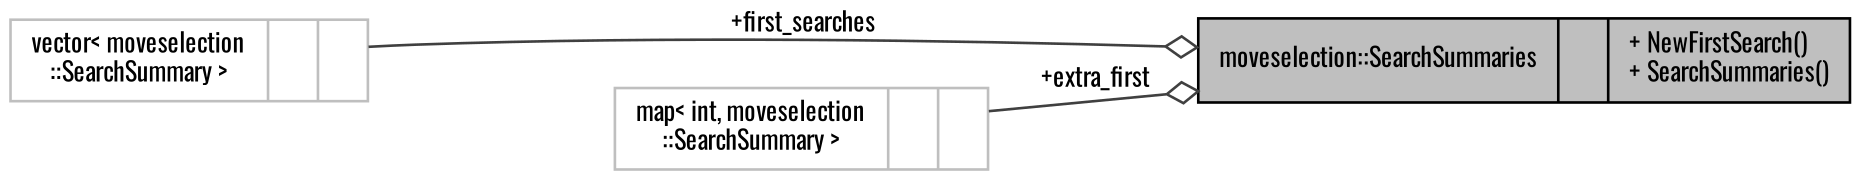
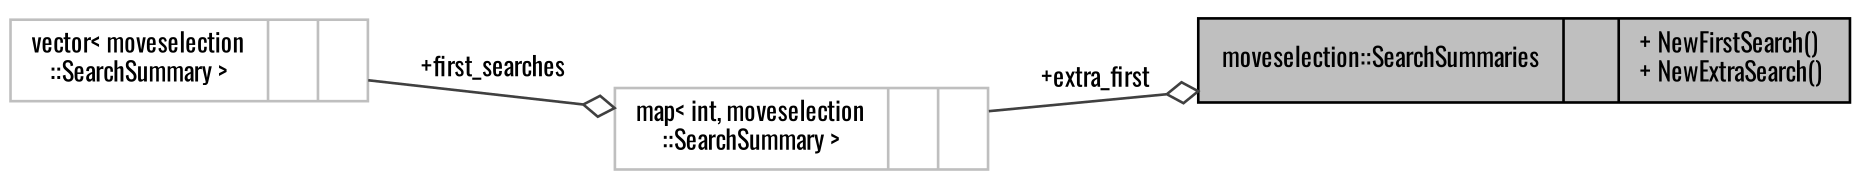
(767, 40) -> (476, 92)
(1729, 74) -> (1732, 74)
